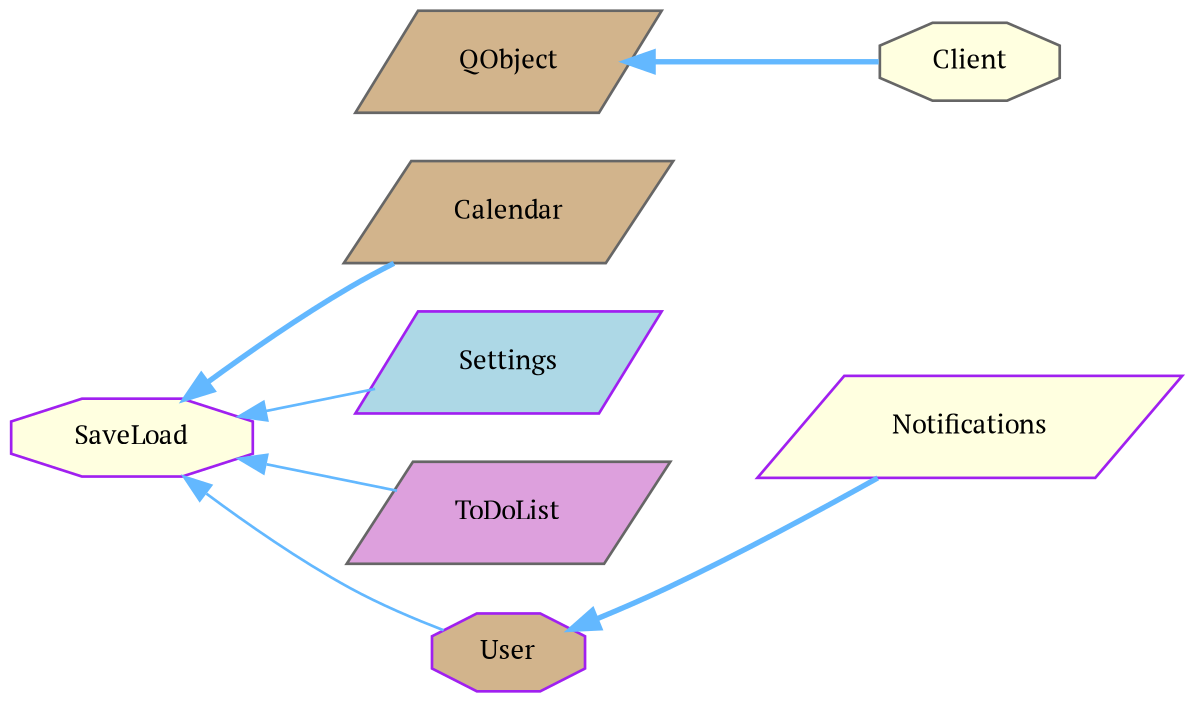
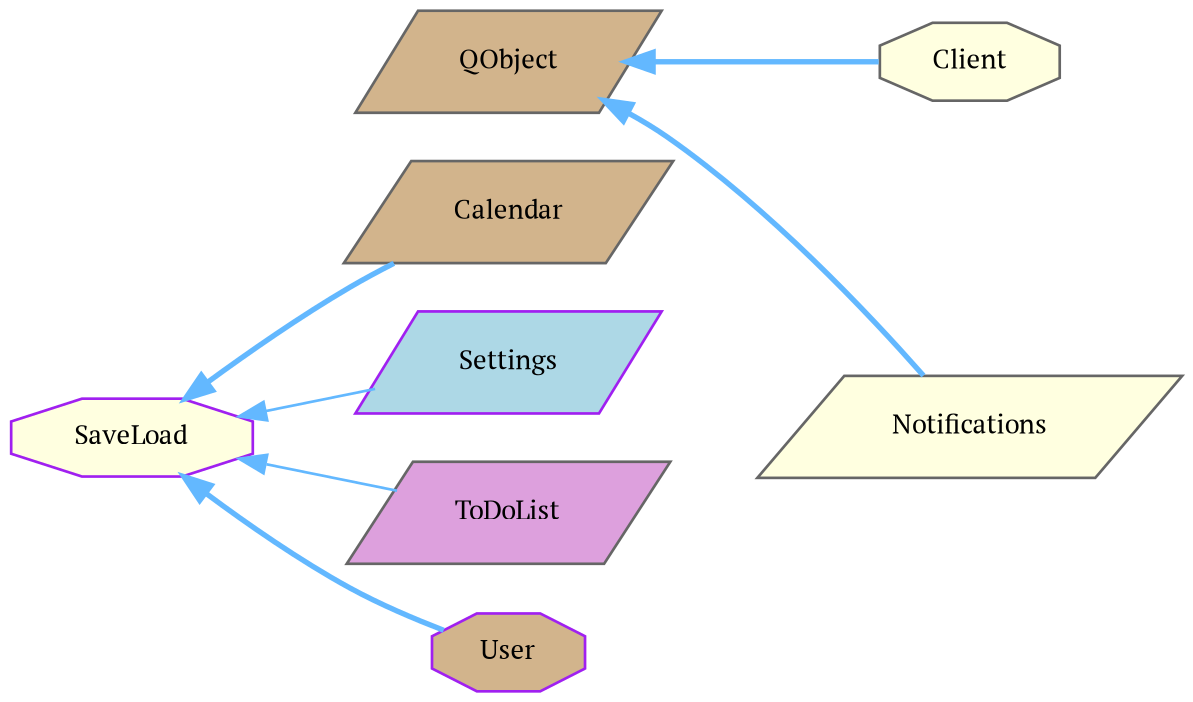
(970, 427) -> (970, 427)
(739, 552) -> (785, 234)
(320, 571) -> (320, 571)
